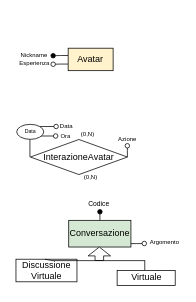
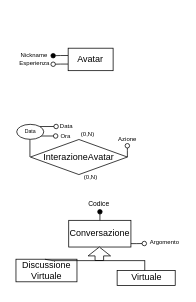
(91, 59) -> (91, 59)
(100, 234) -> (100, 234)
